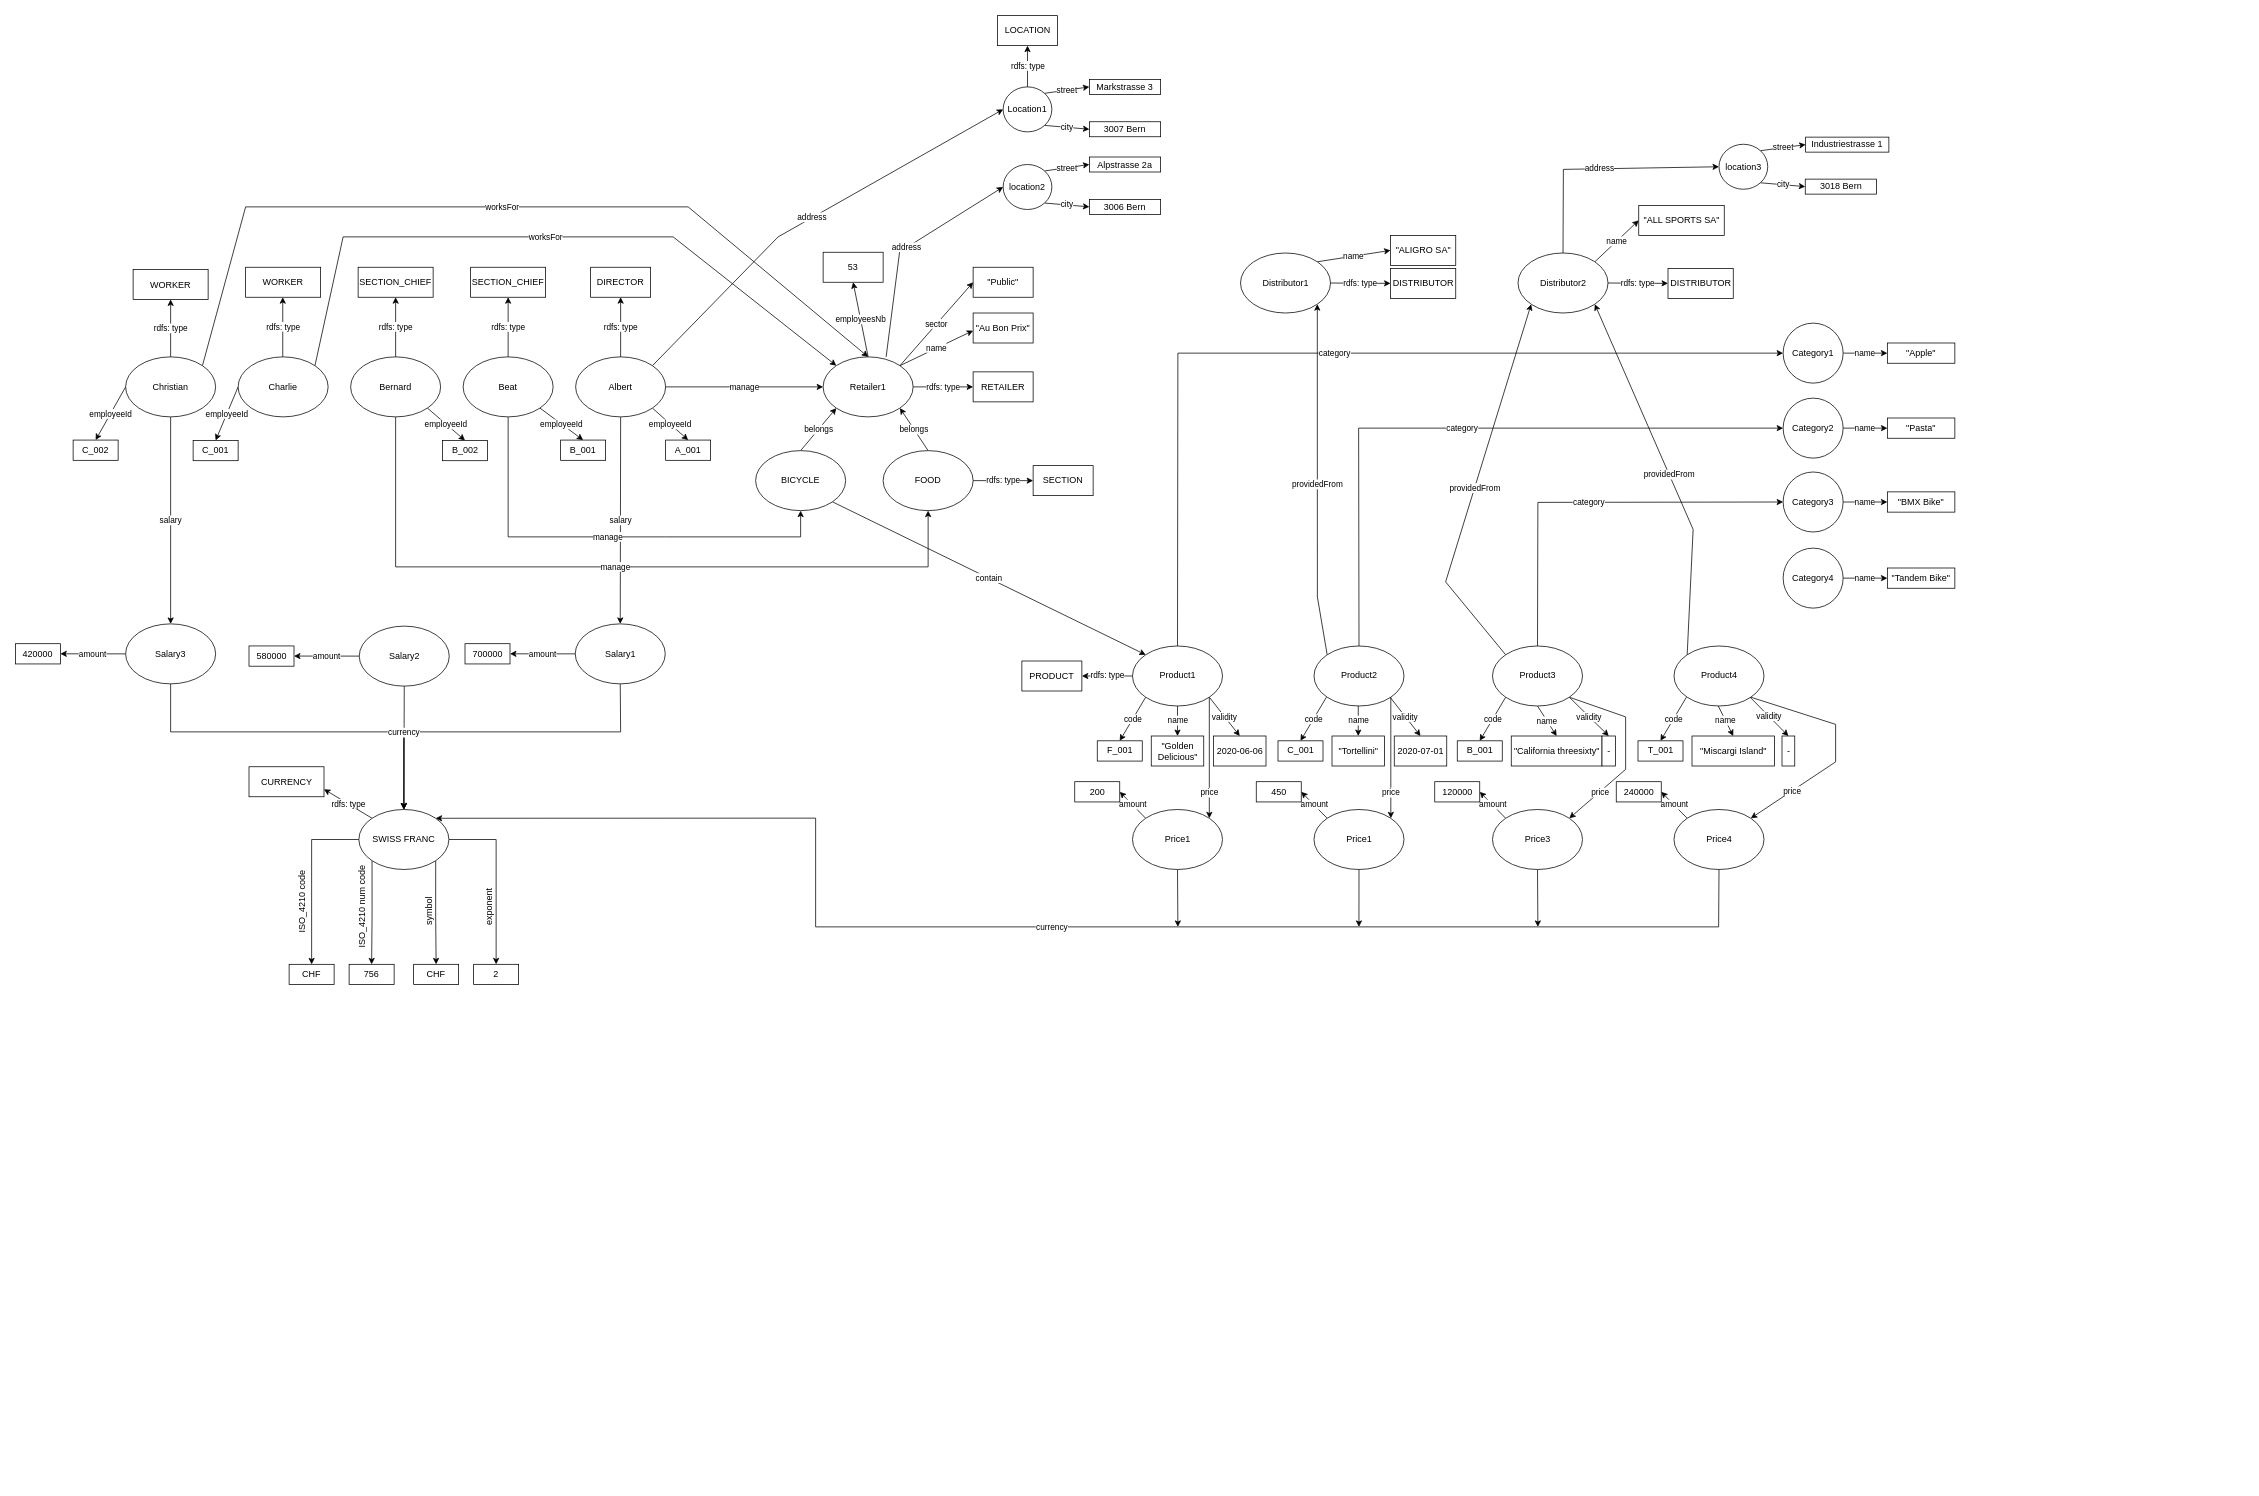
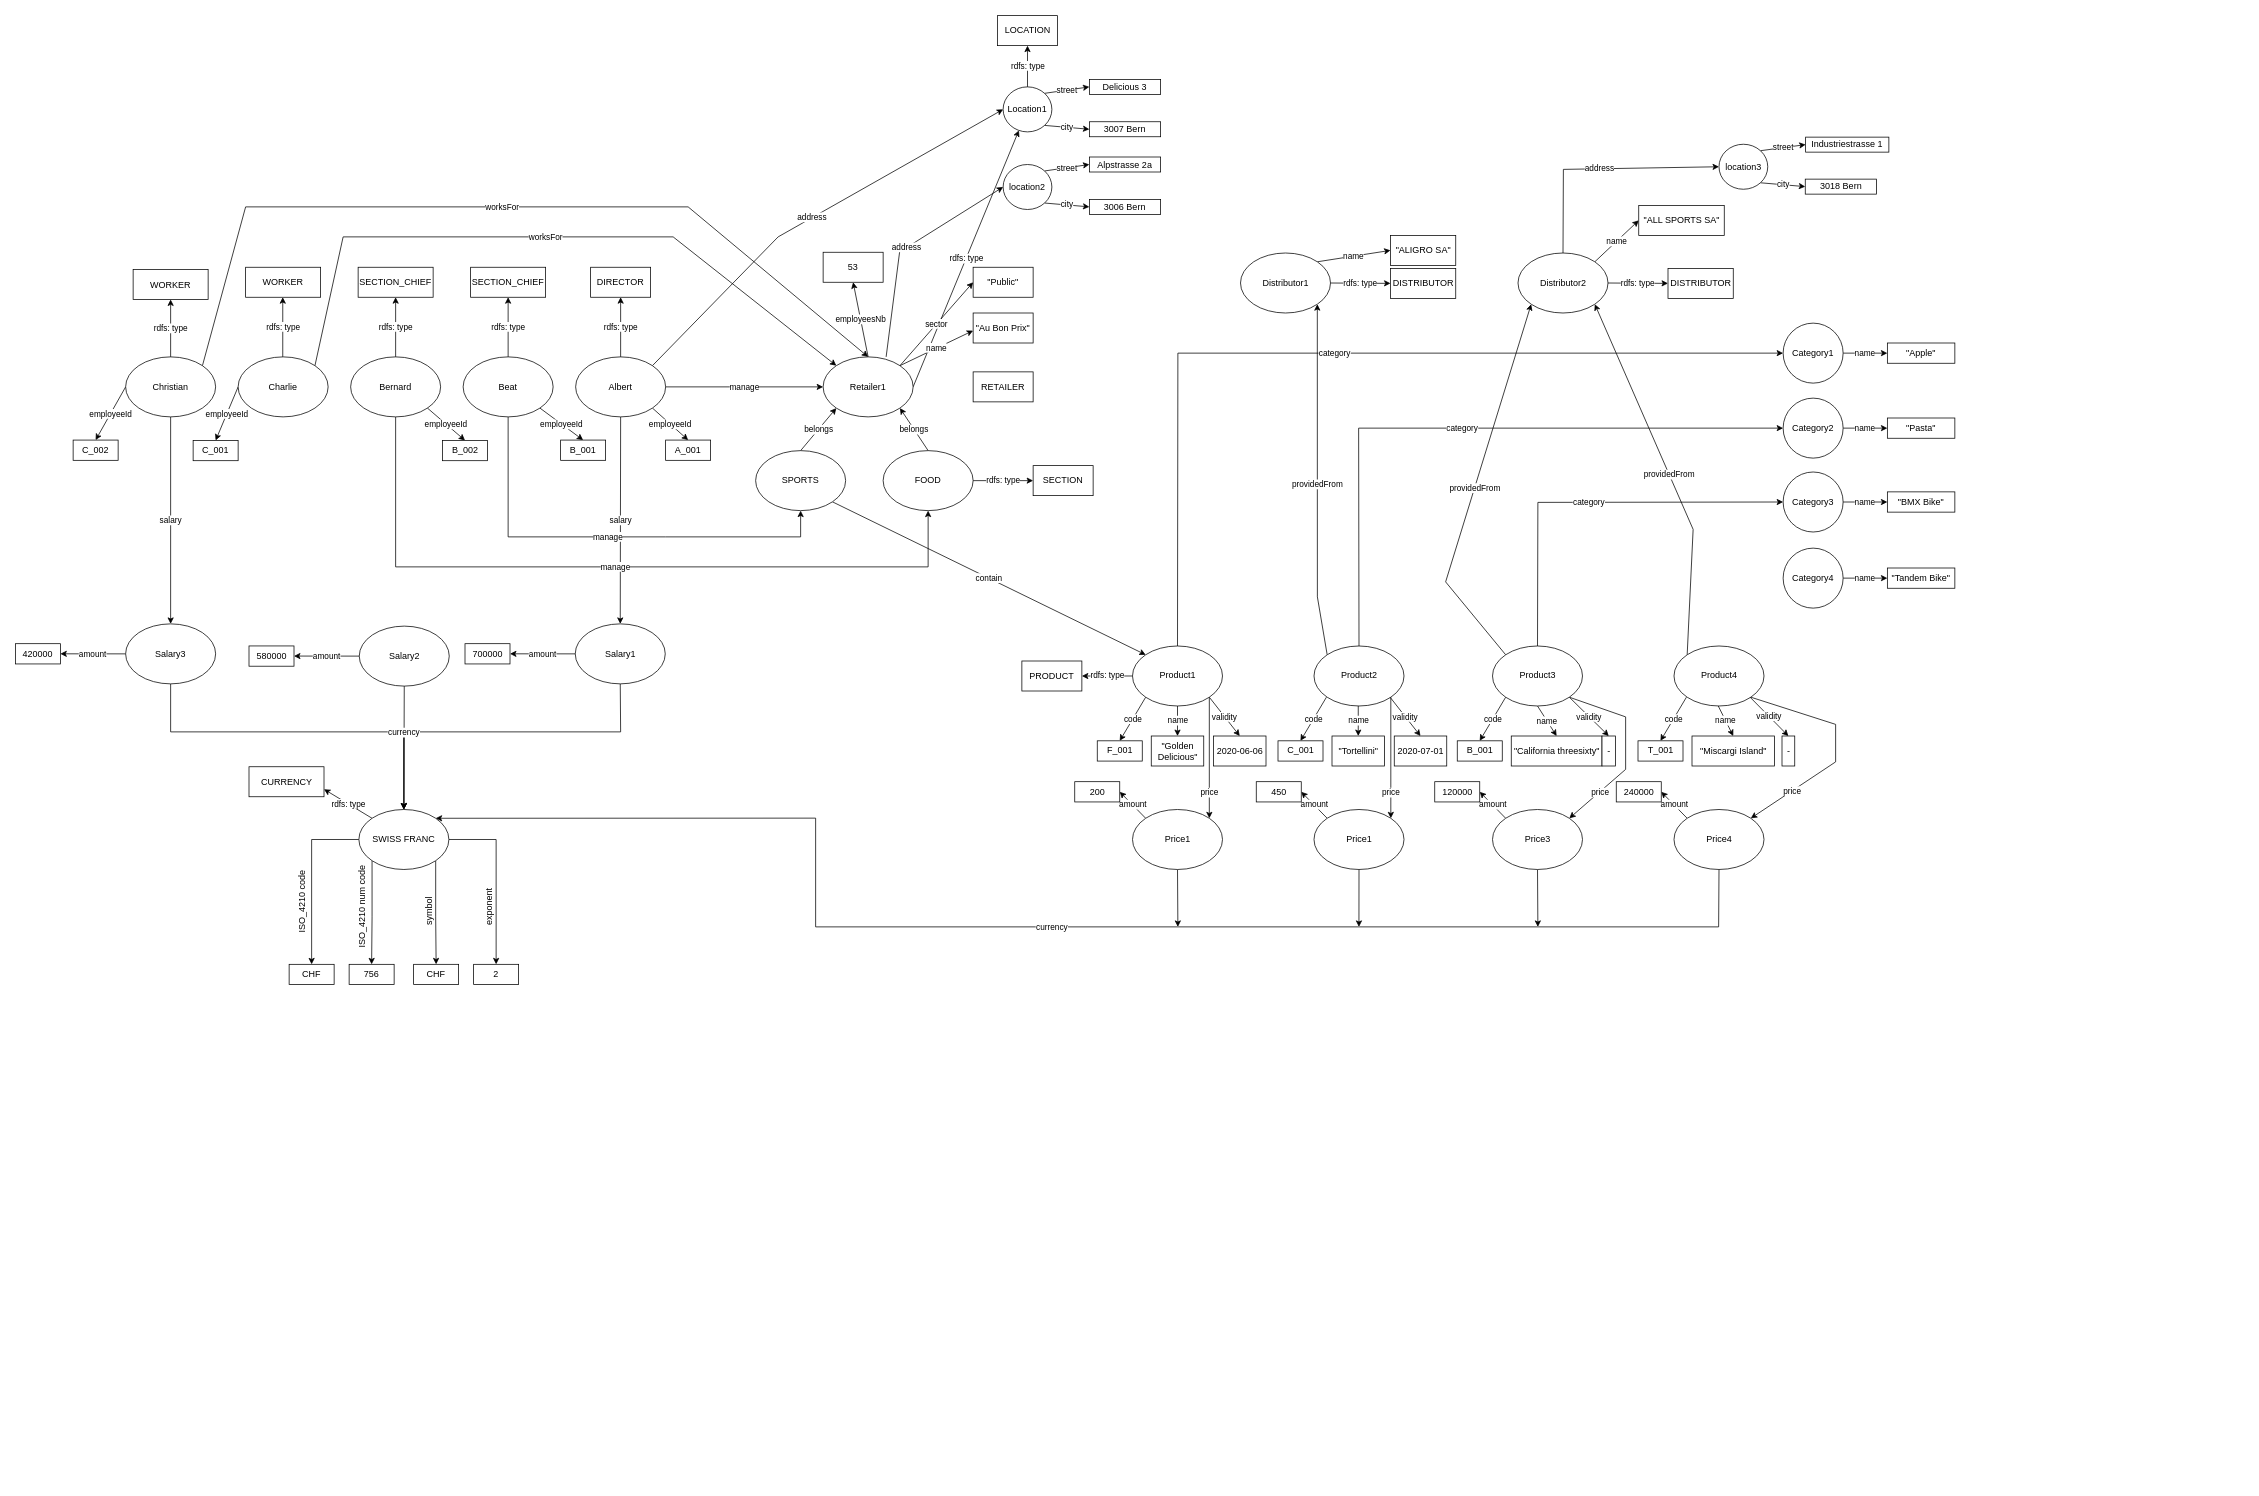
(1125, 87) -> (1125, 87)
(946, 387) -> (981, 222)
(801, 480) -> (801, 480)
